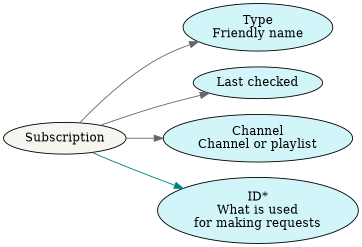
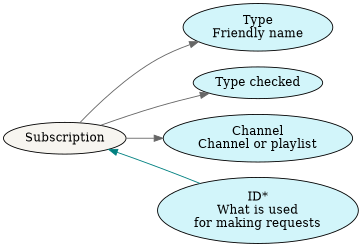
(258, 83) -> (258, 83)
(133, 170) -> (159, 167)
